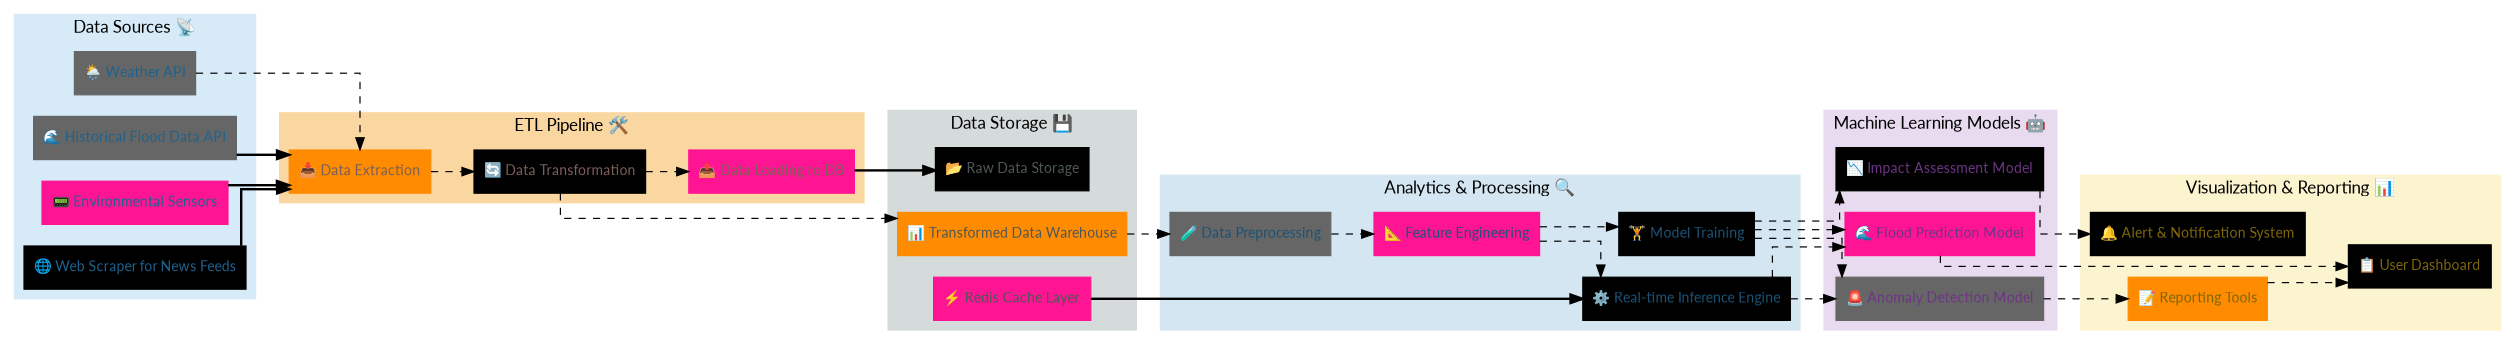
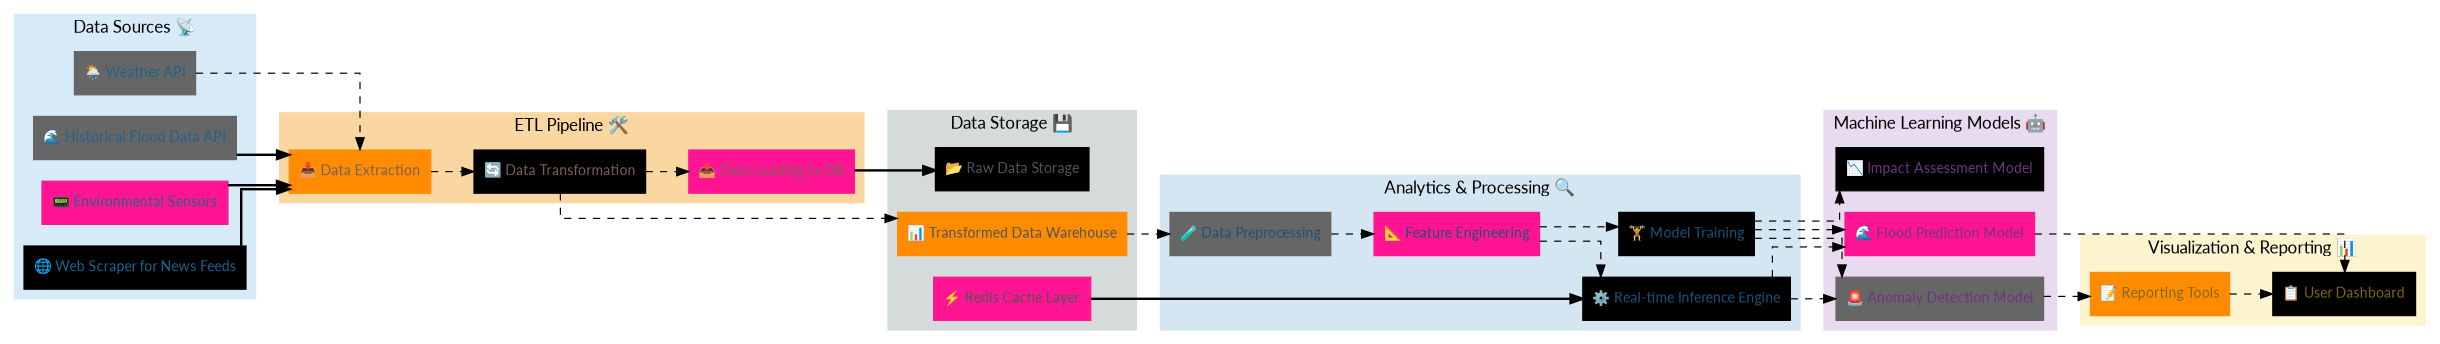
(2198, 234) -> none
